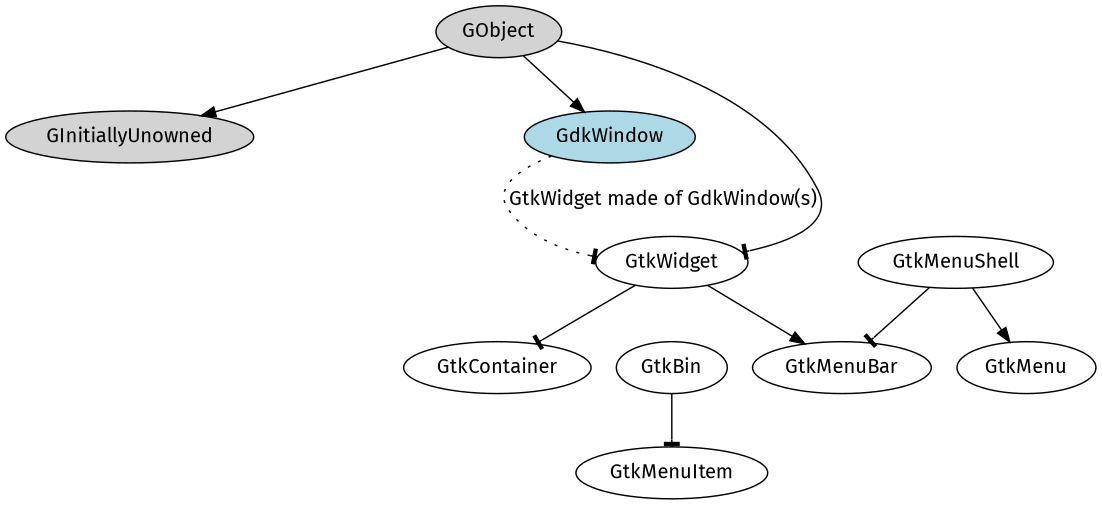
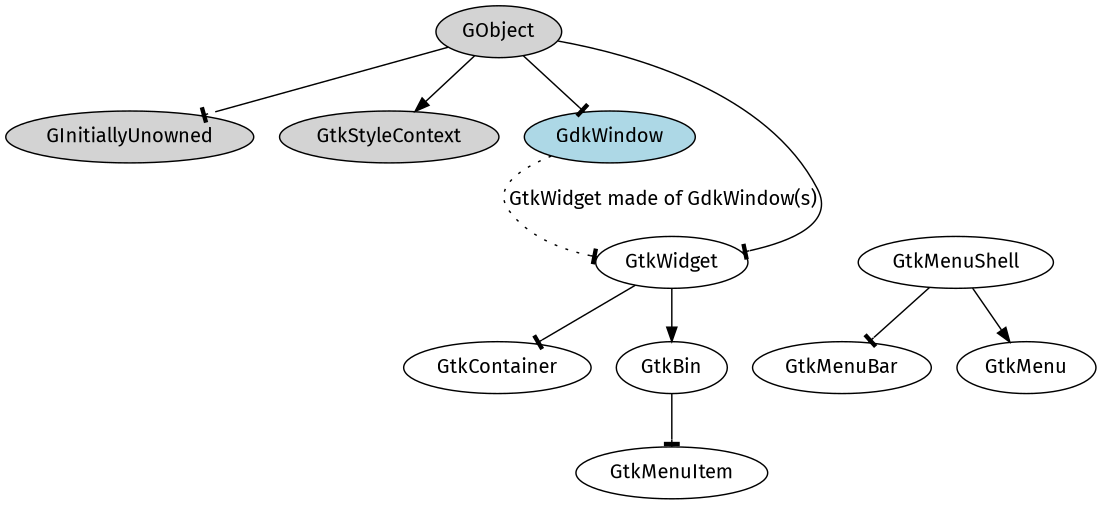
(332, 79) -> (332, 79)
(551, 82) -> (551, 82)
none -> (389, 137)
(750, 311) -> (672, 308)
